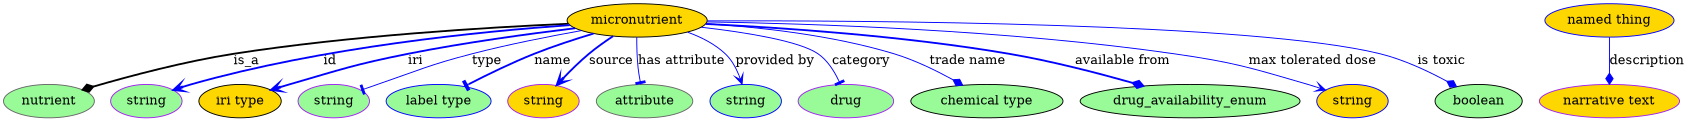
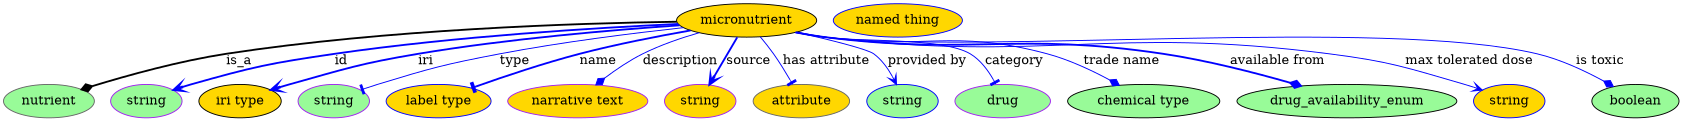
(1609, 55) -> (650, 51)
(439, 101) -> (439, 101)
(645, 101) -> (801, 101)
